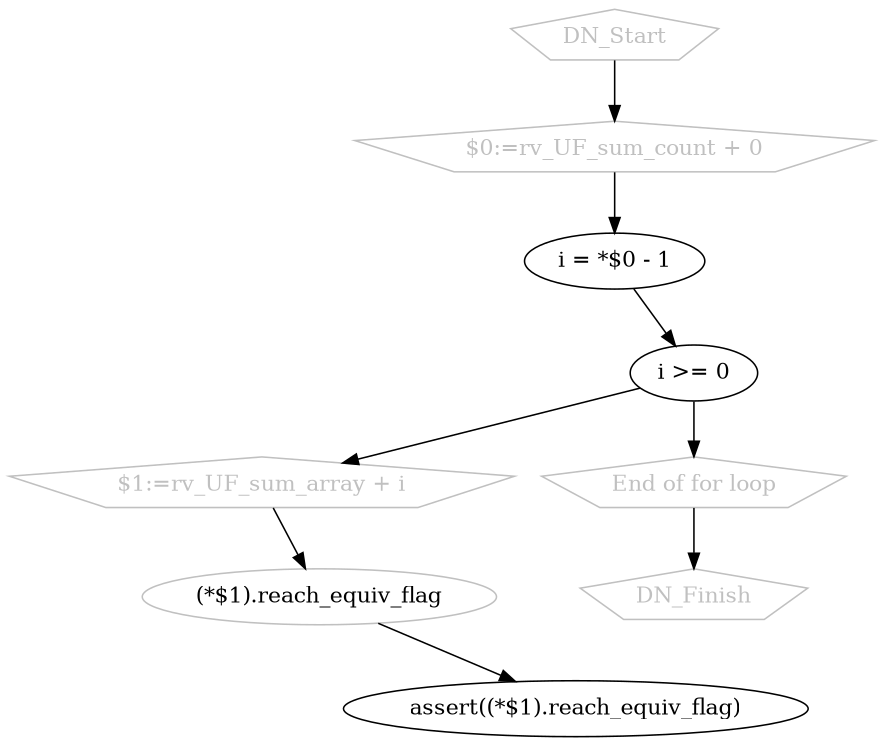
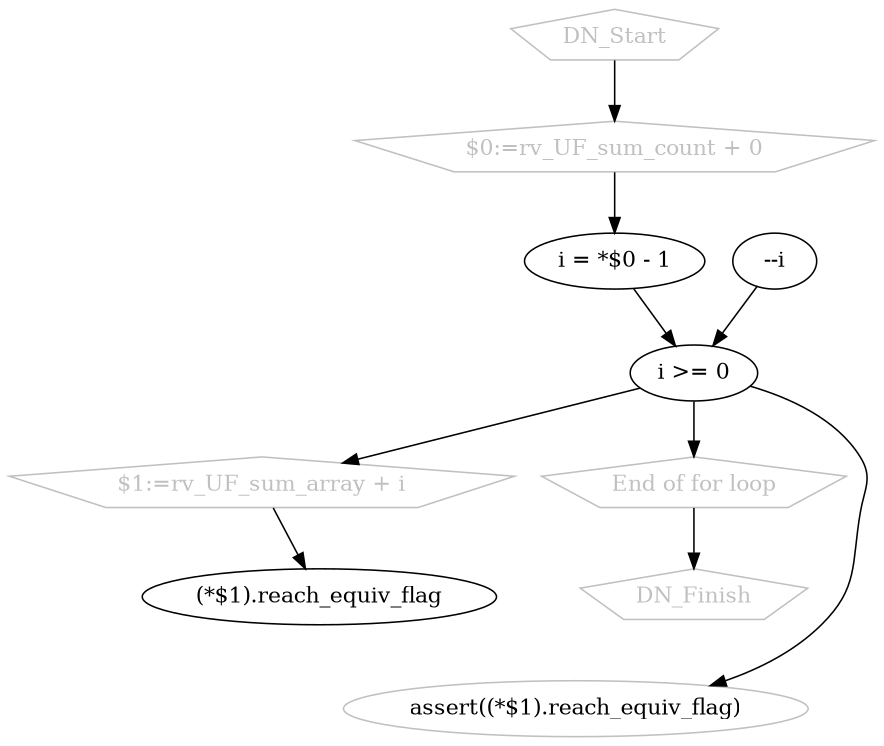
none -> (775, 261)
(319, 597) -> (319, 597)
(440, 649) -> (857, 534)
(576, 709) -> (576, 709)
